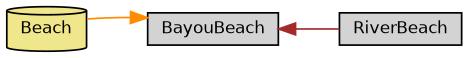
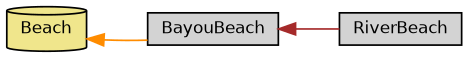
(109, 18) -> (126, 40)
